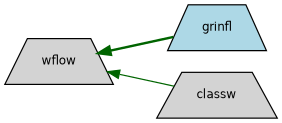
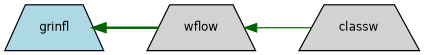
(142, 44) -> (132, 28)
